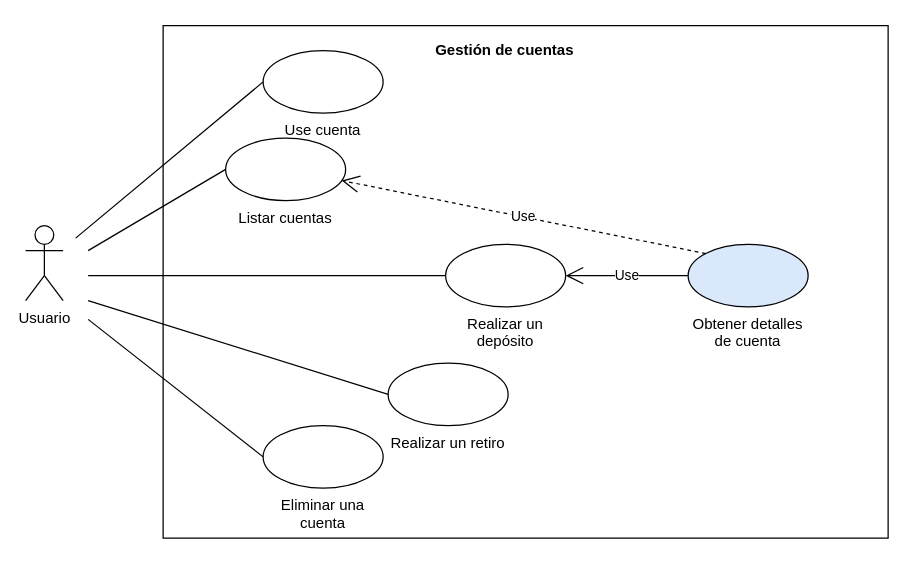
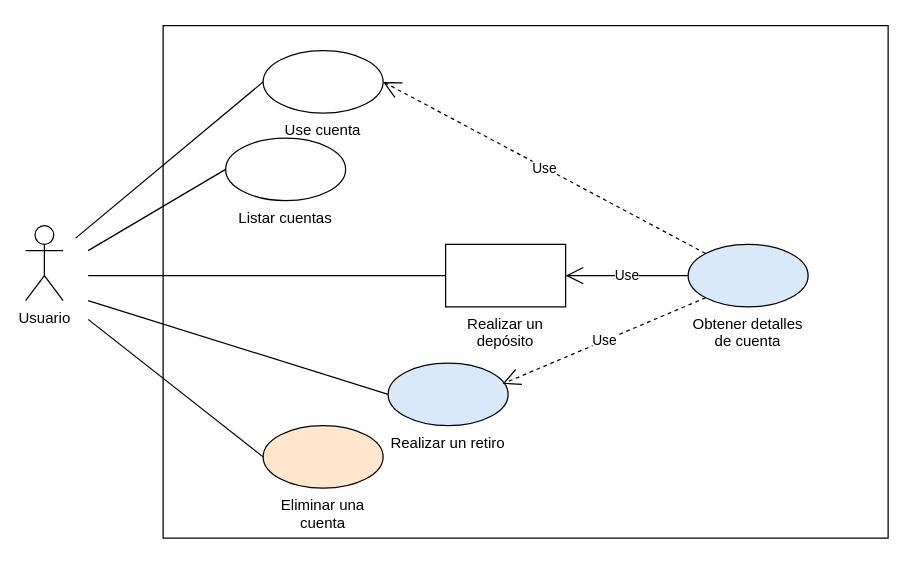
(505, 51) -> none
(525, 217) -> (546, 168)
(506, 276) -> (506, 276)
none -> (606, 340)
(448, 394) -> (448, 394)
(323, 457) -> (323, 457)
